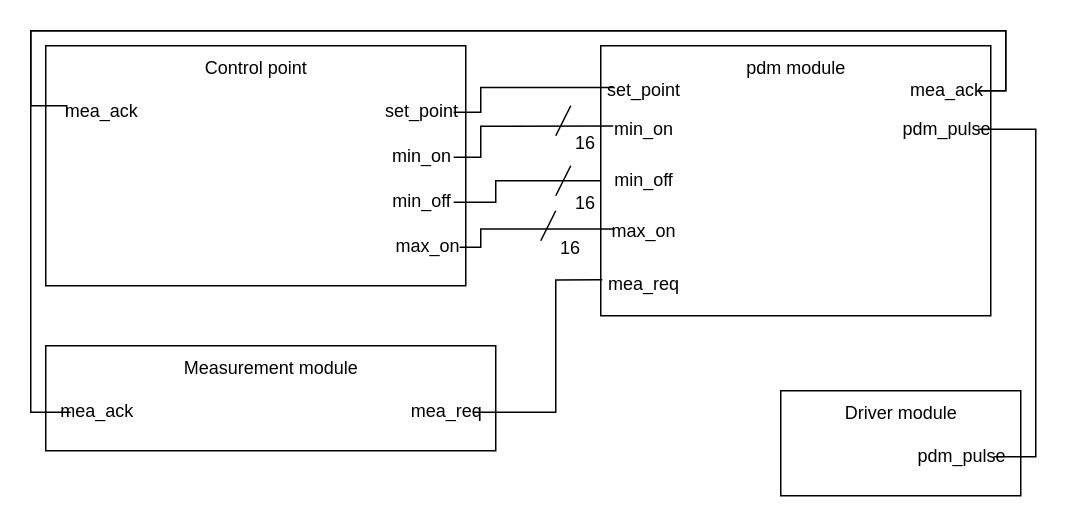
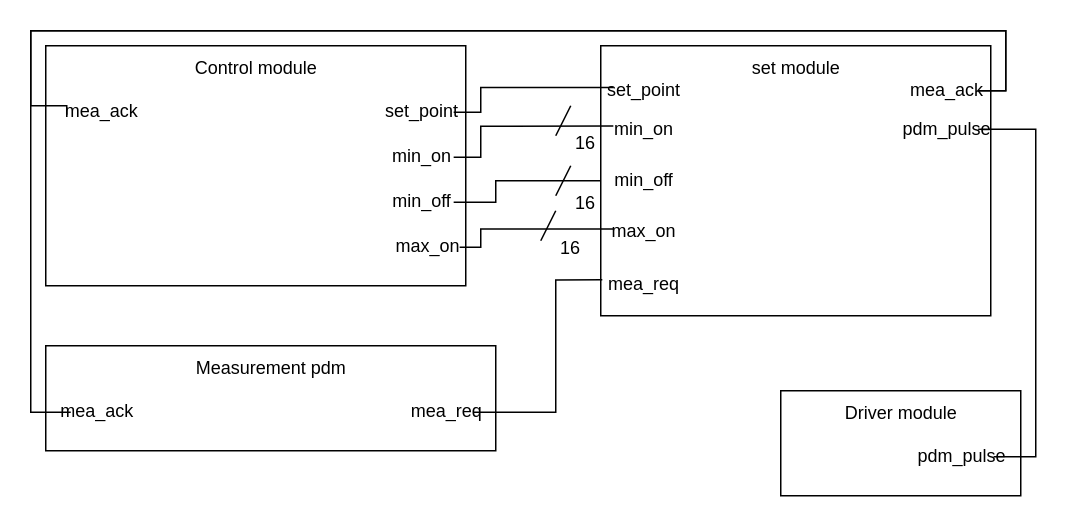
(257, 68) -> (257, 68)
(797, 68) -> (797, 68)
(272, 368) -> (272, 368)
